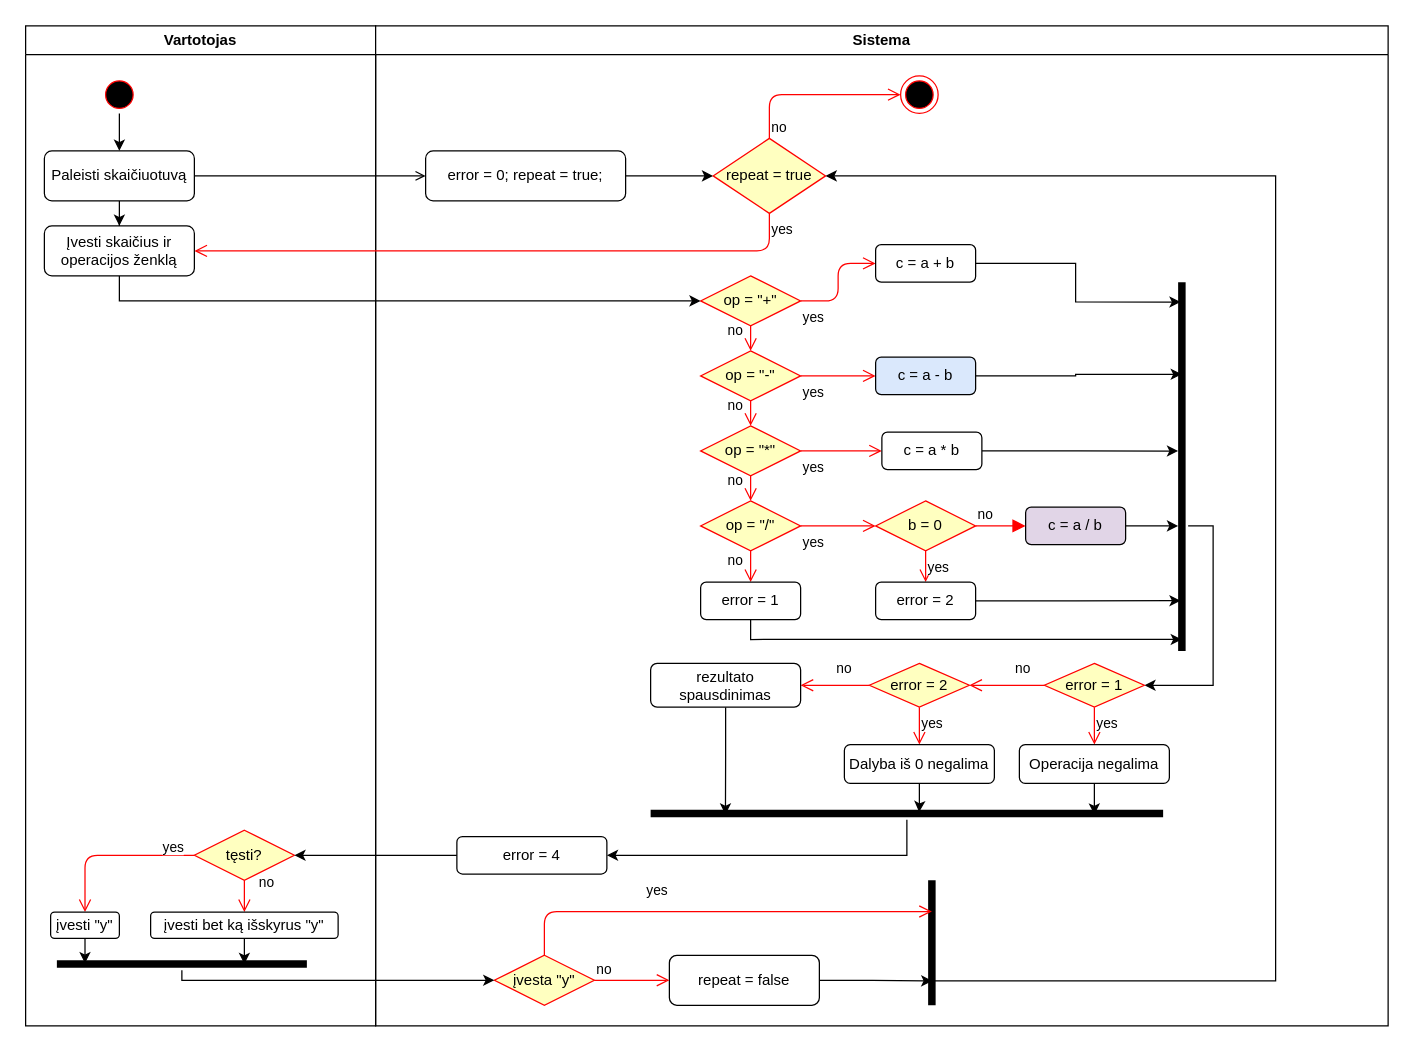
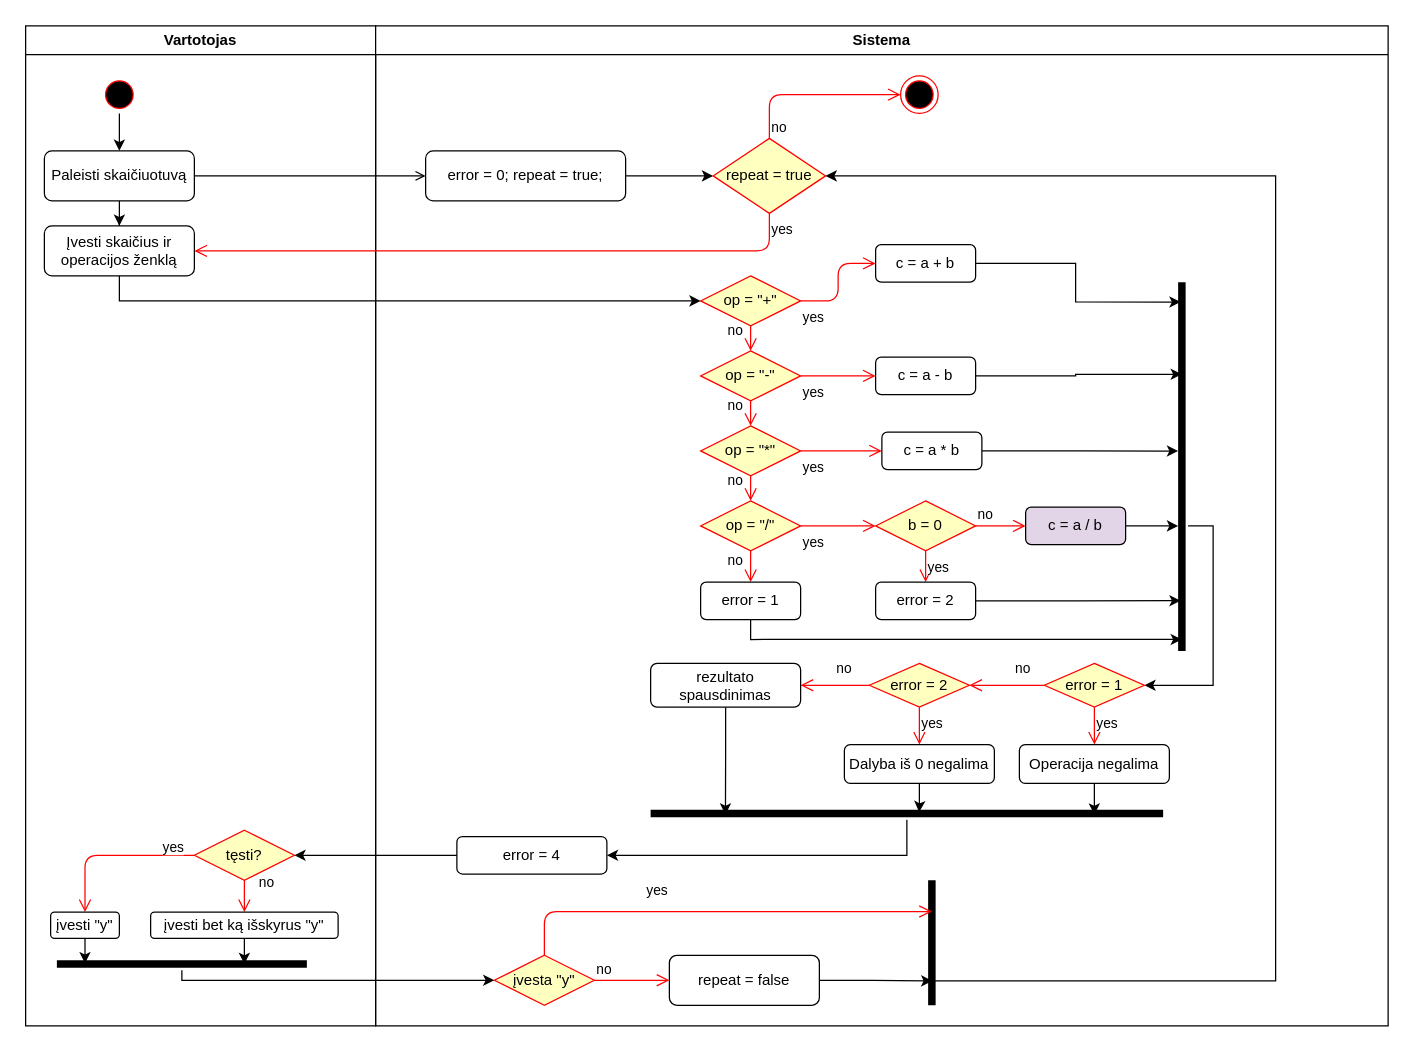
(926, 376) -> (926, 376)
(1011, 526) -> (1015, 526)
